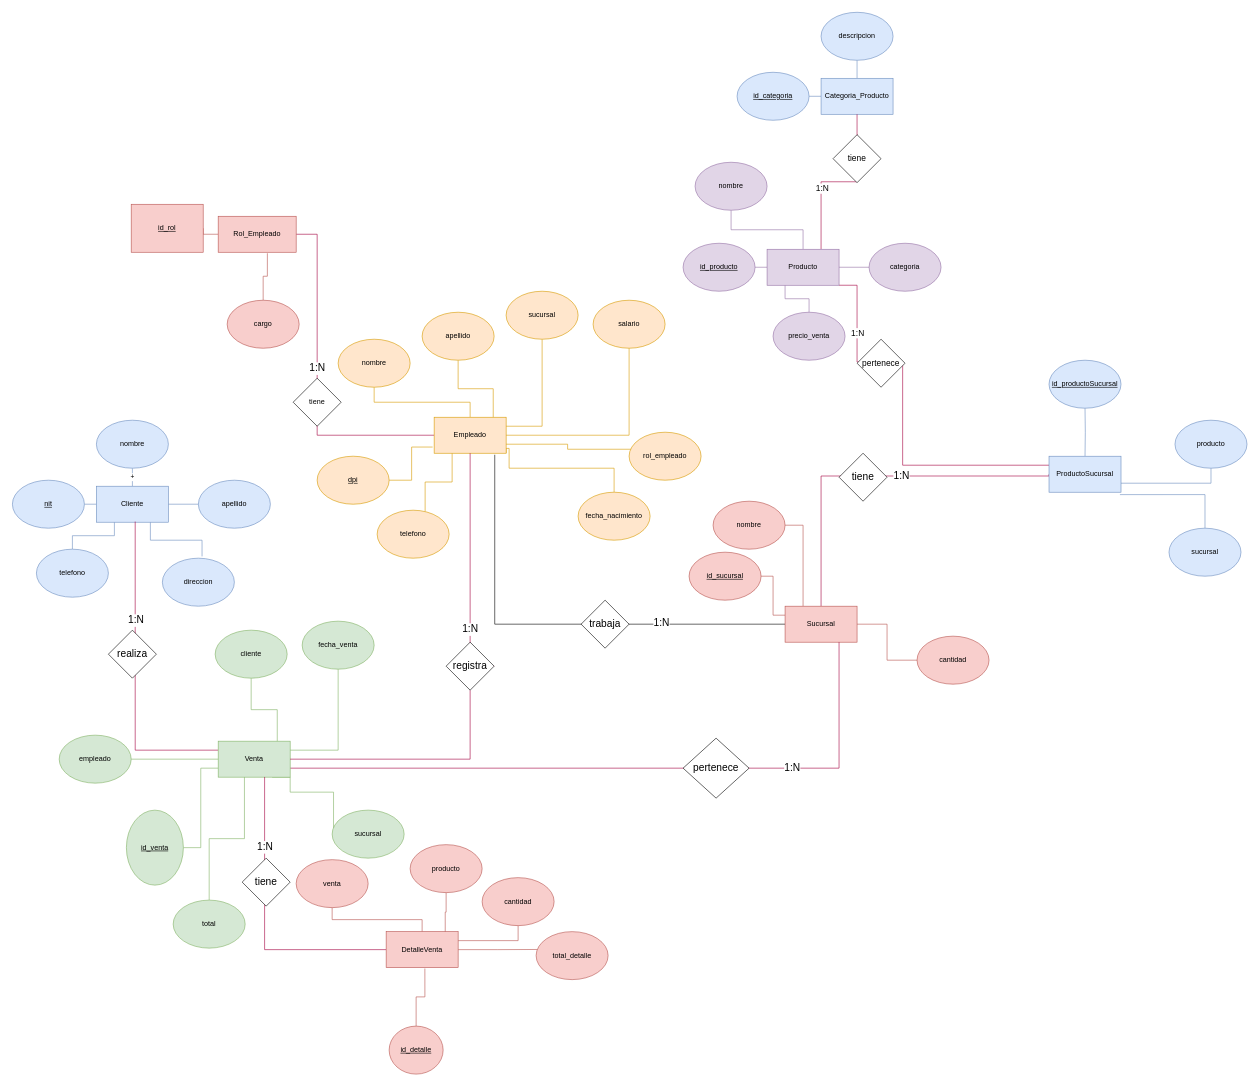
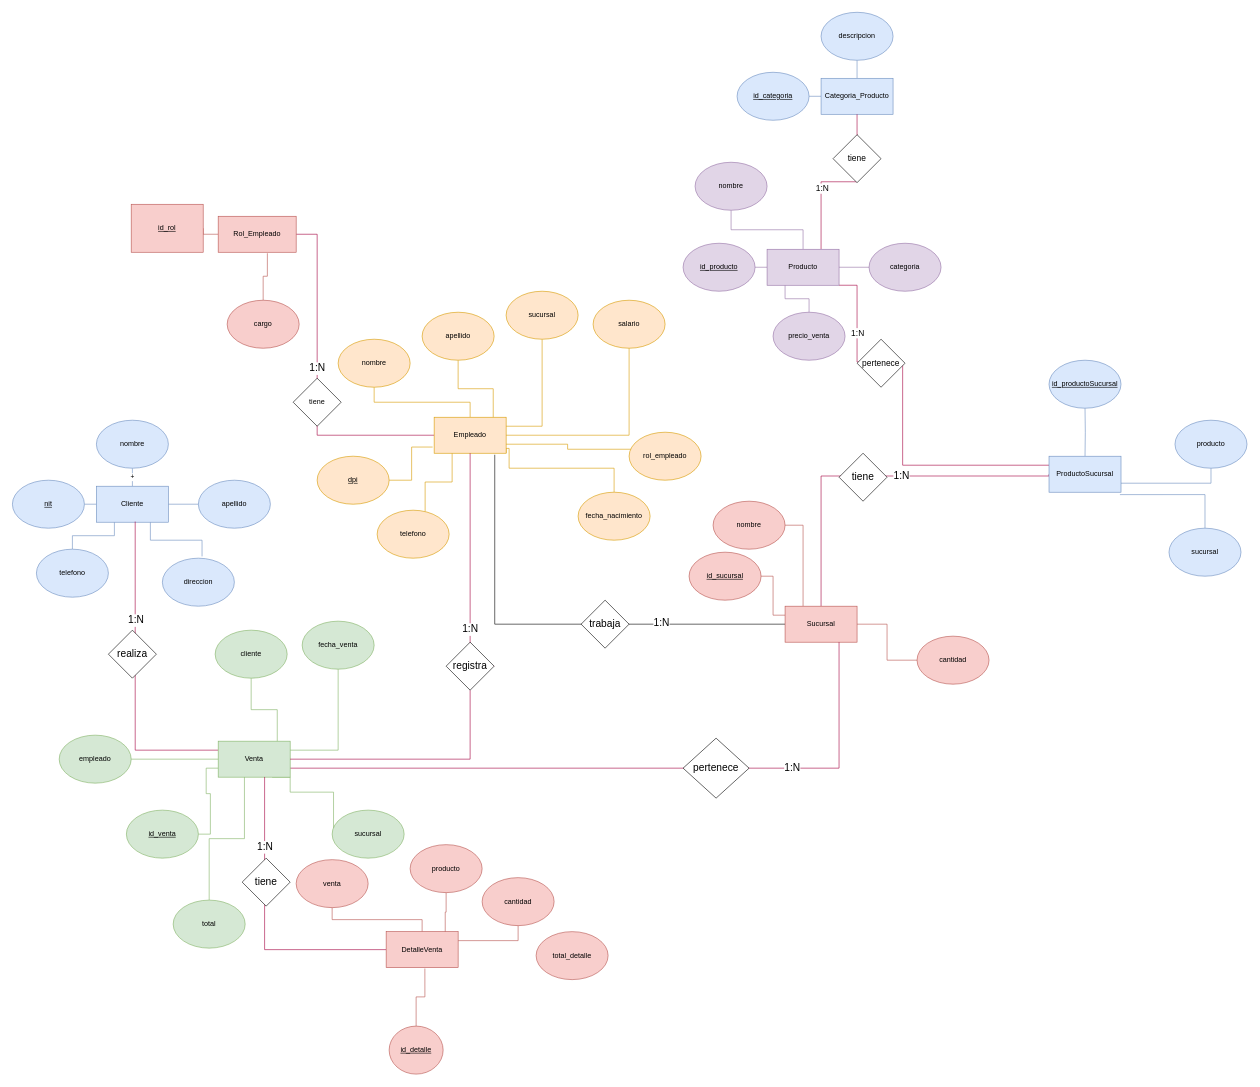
(155, 848) -> (162, 834)
(497, 950) -> none
